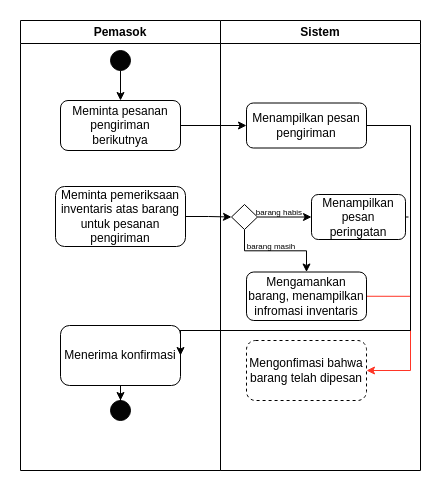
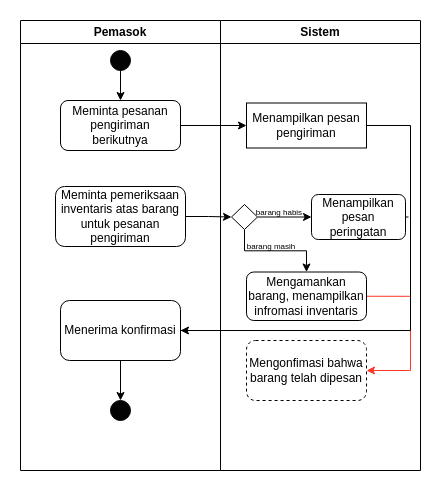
(307, 126) -> (307, 126)
(121, 356) -> (121, 331)
